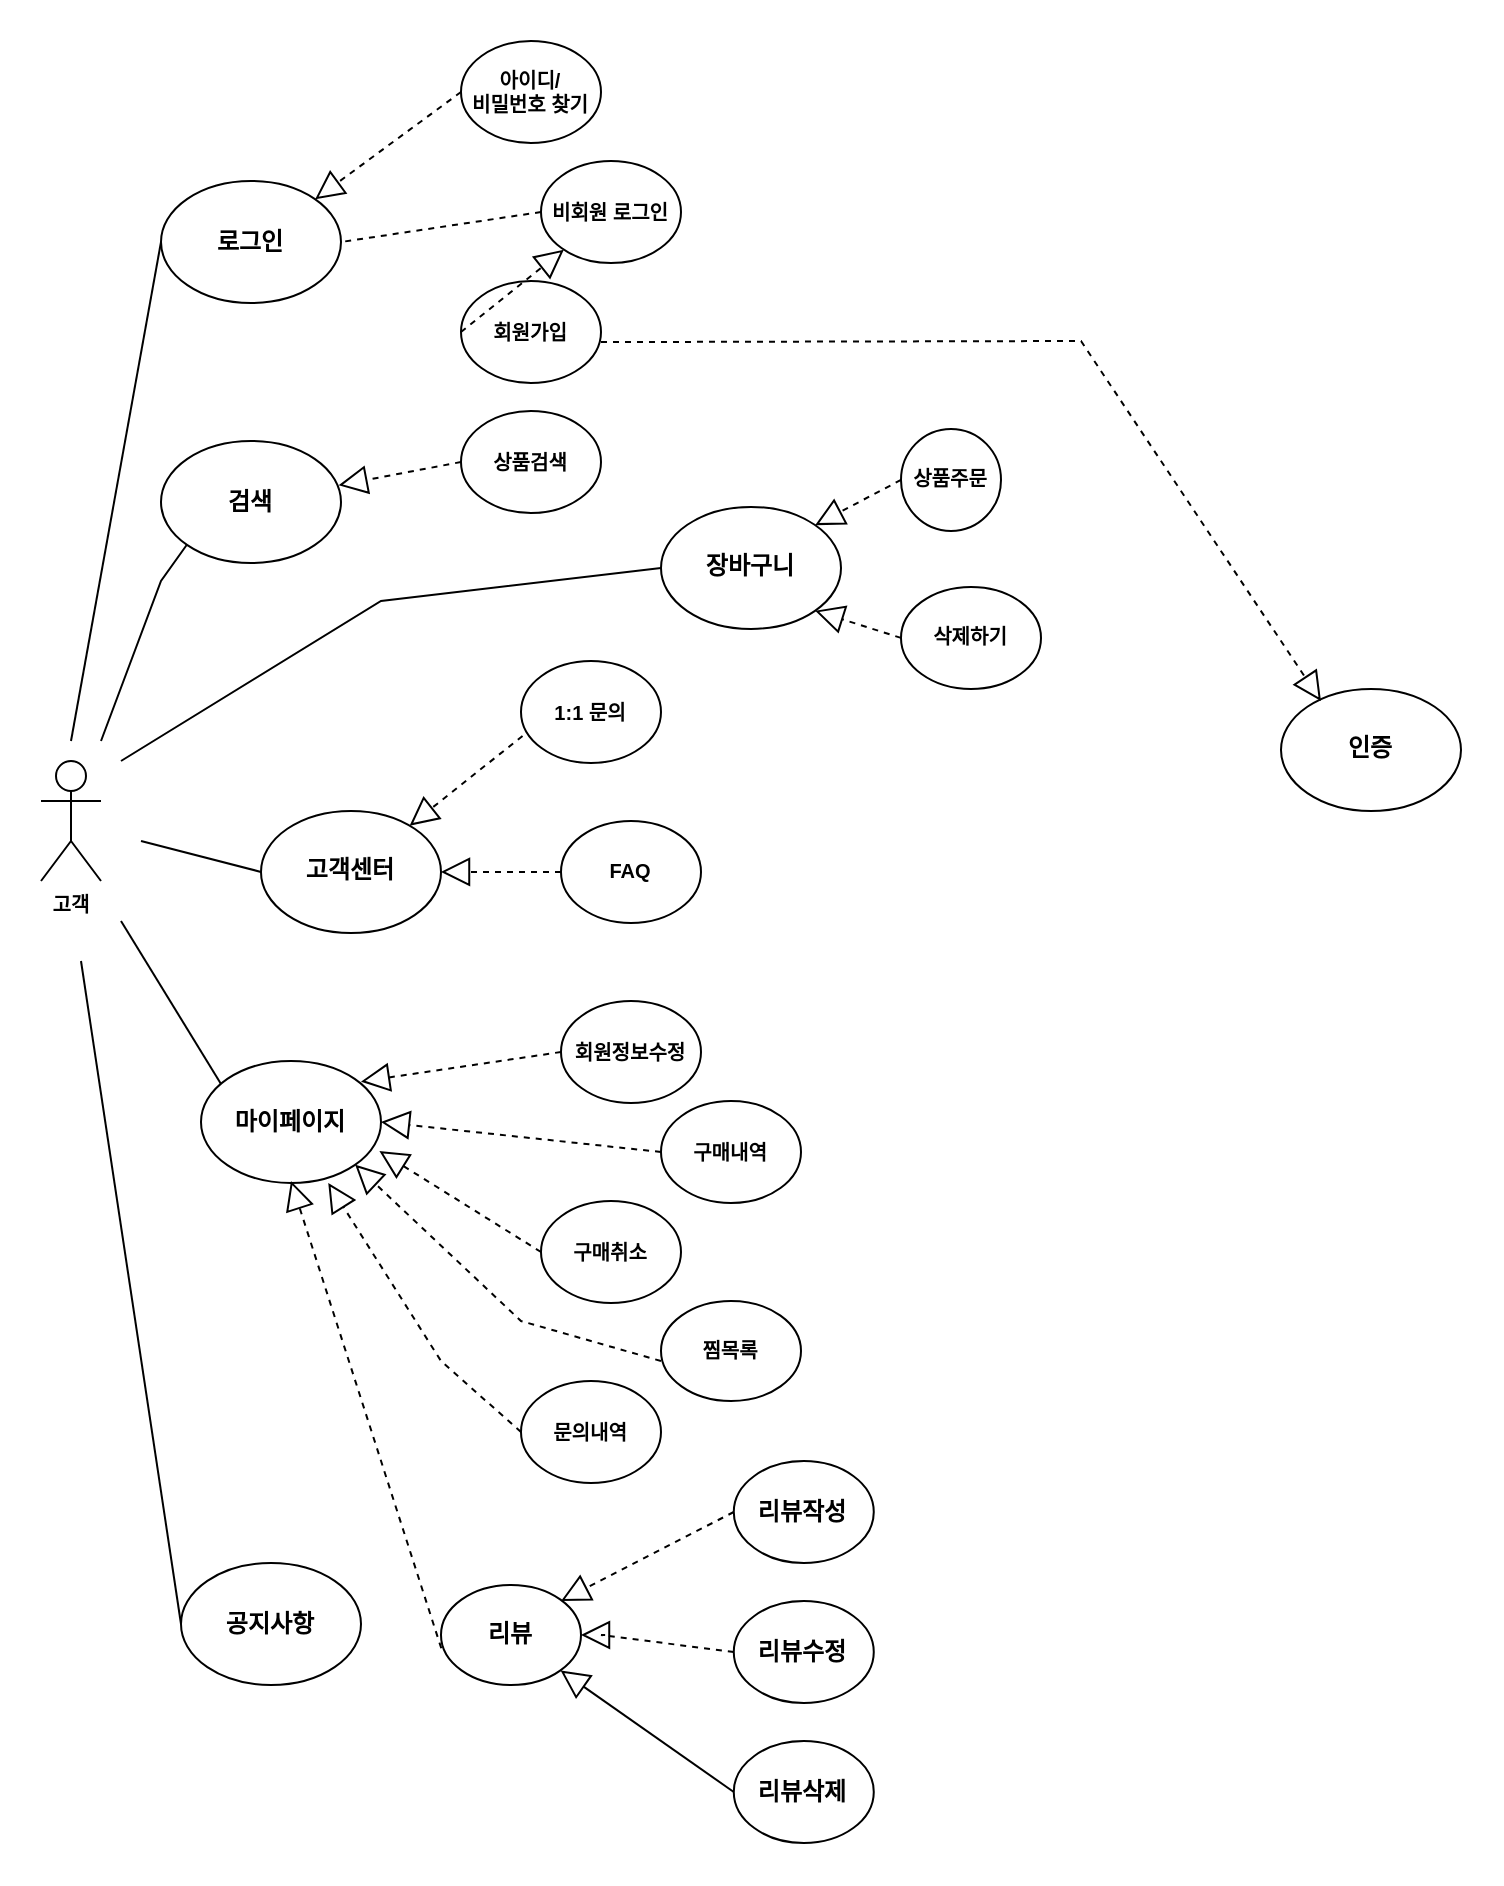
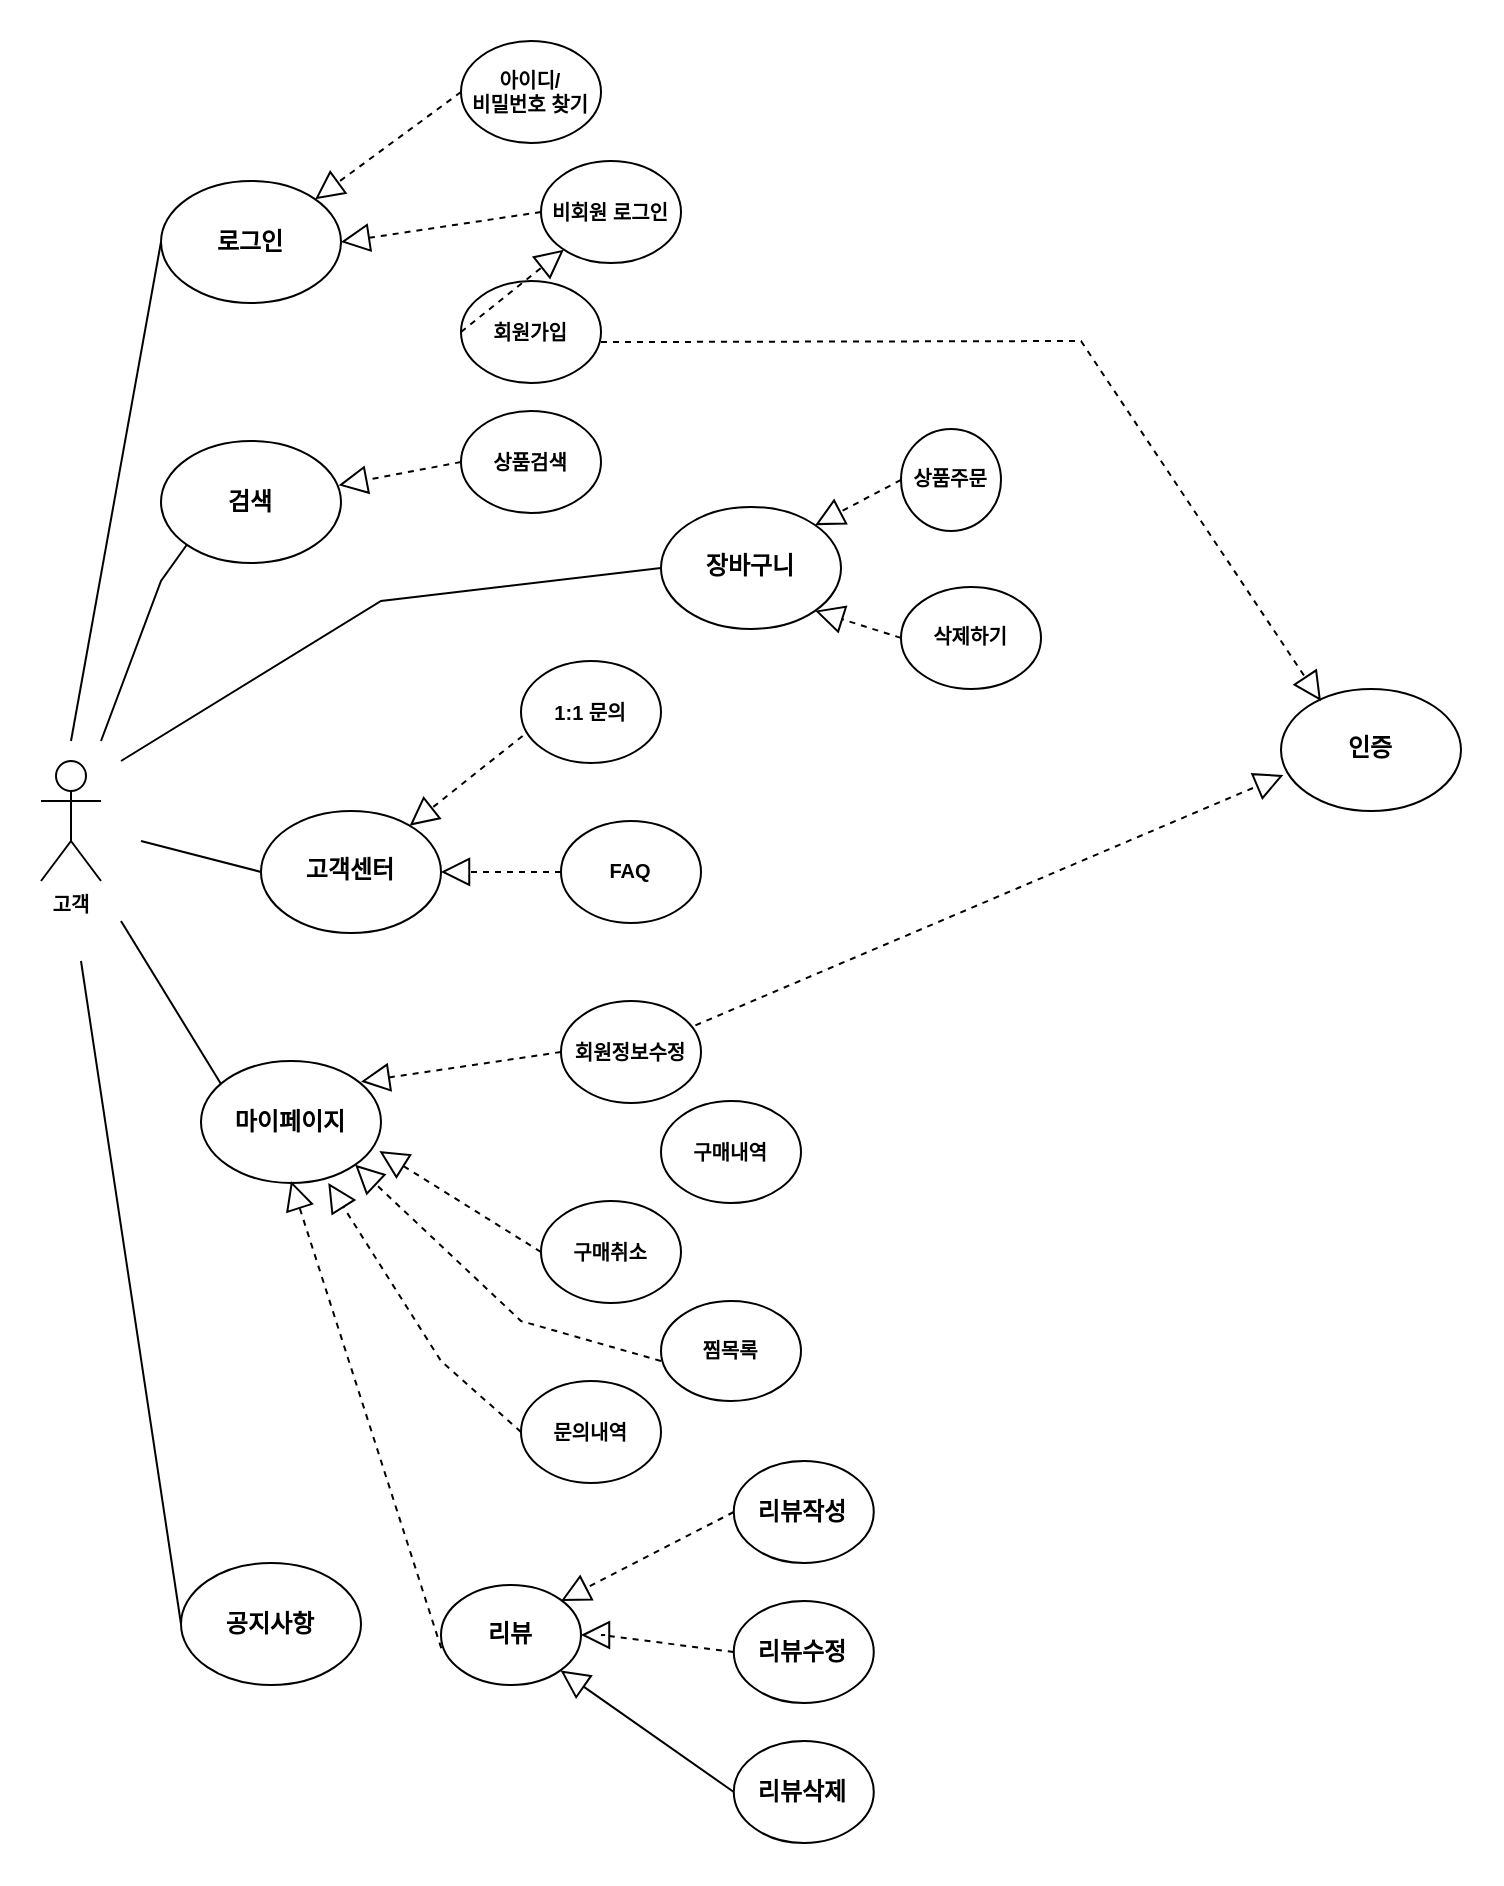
(356, 240) -> (370, 238)
none -> (976, 906)
(536, 1139) -> none
